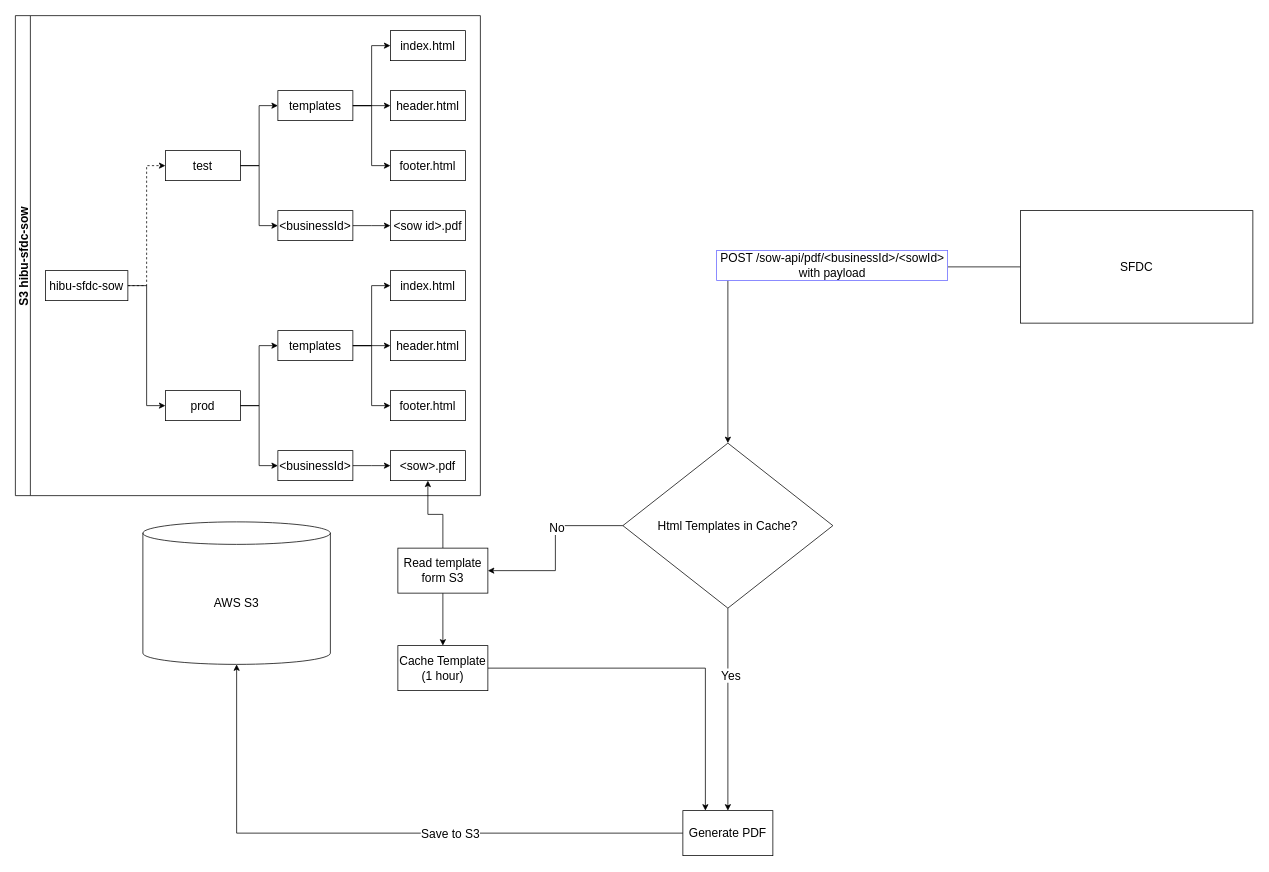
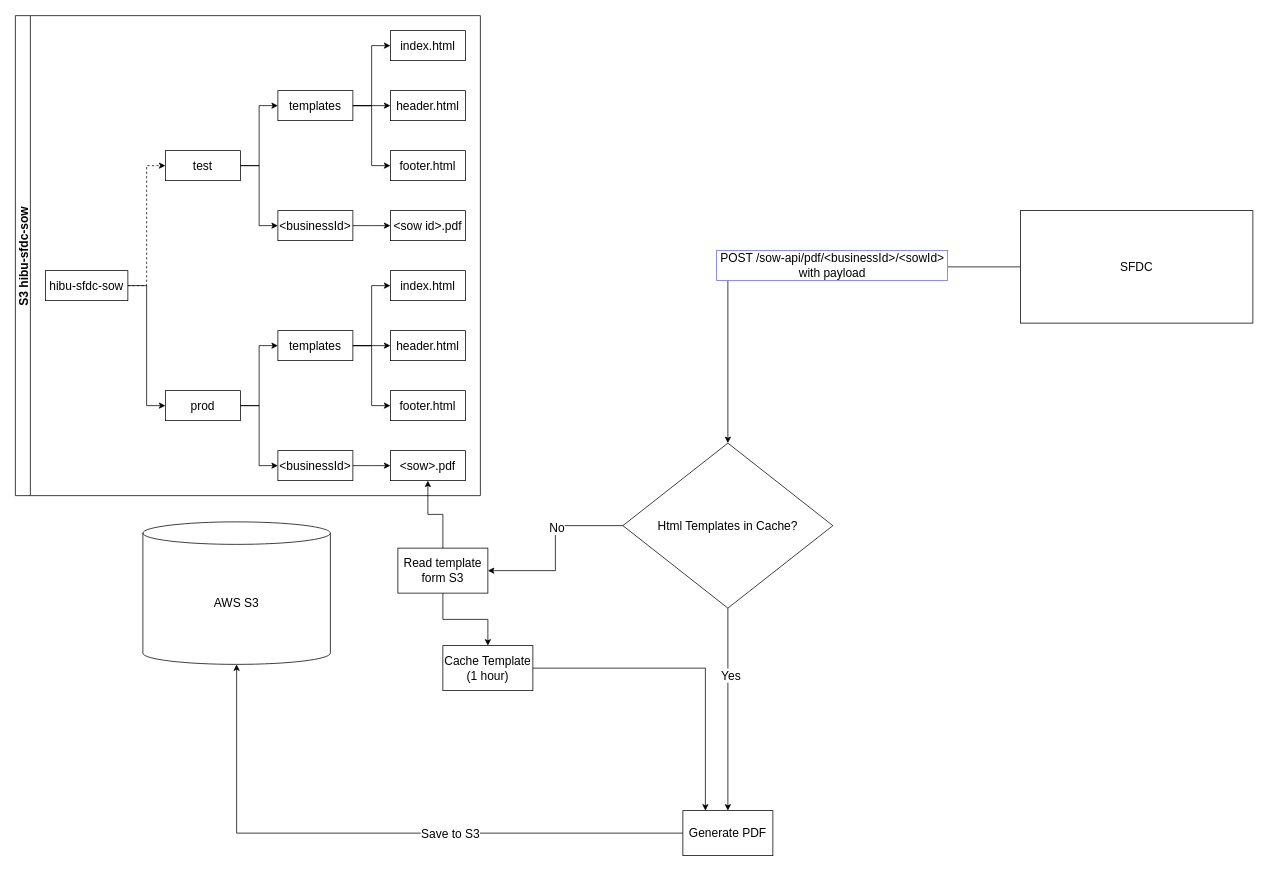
(443, 668) -> (488, 668)
